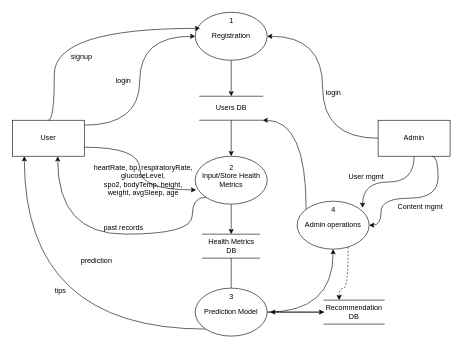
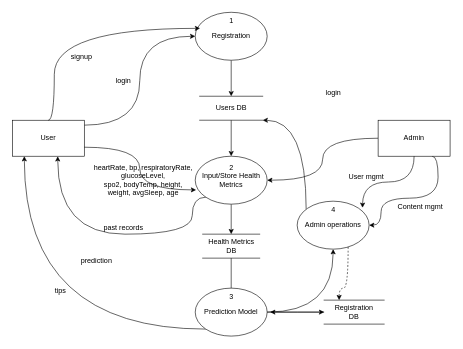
(323, 84) -> (324, 154)
(354, 312) -> (354, 312)
